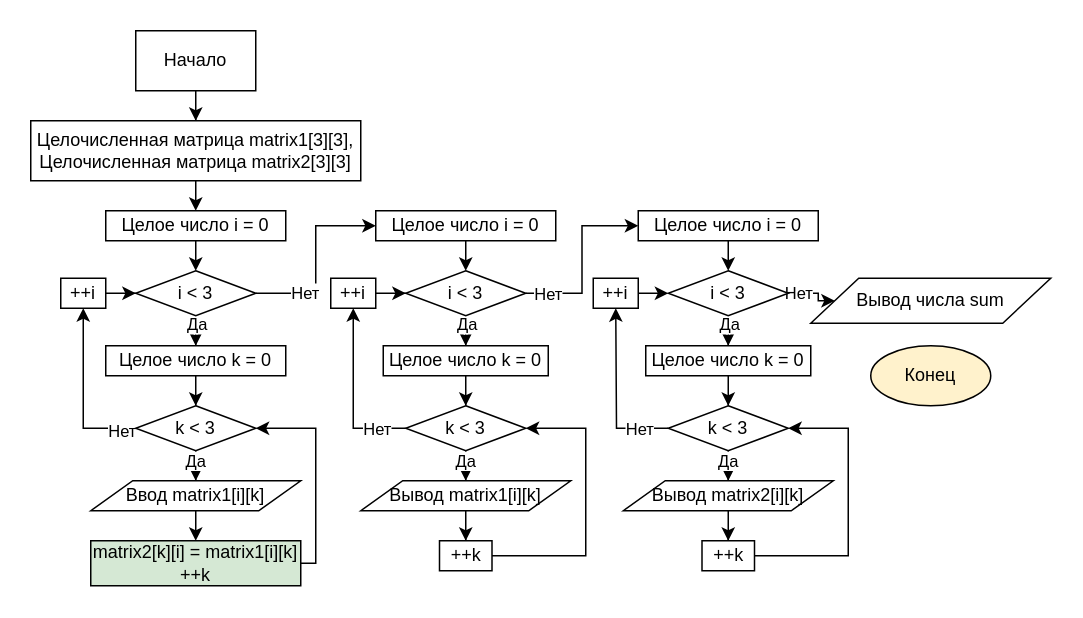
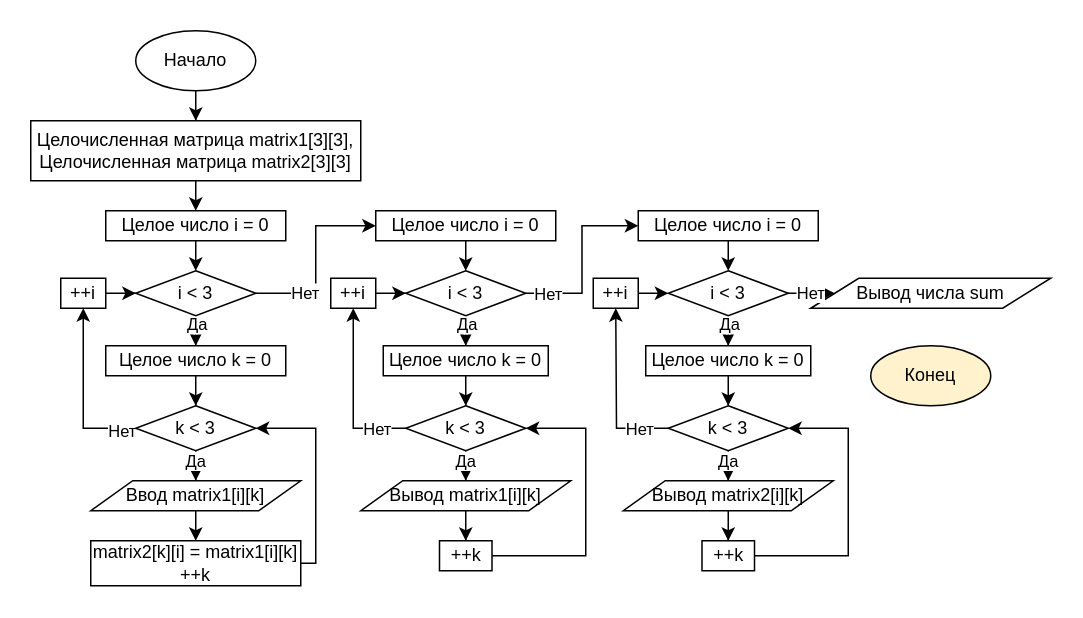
(196, 61) -> (196, 61)
(931, 301) -> (931, 293)
(196, 563) -> (196, 563)
